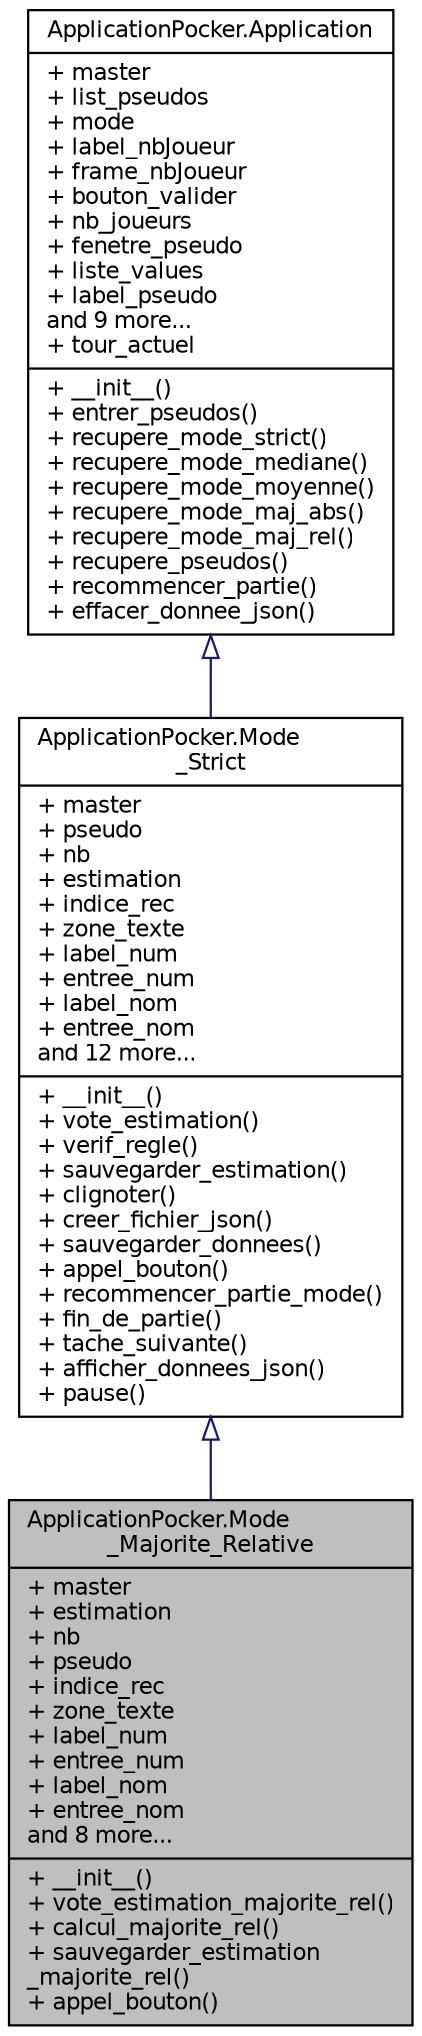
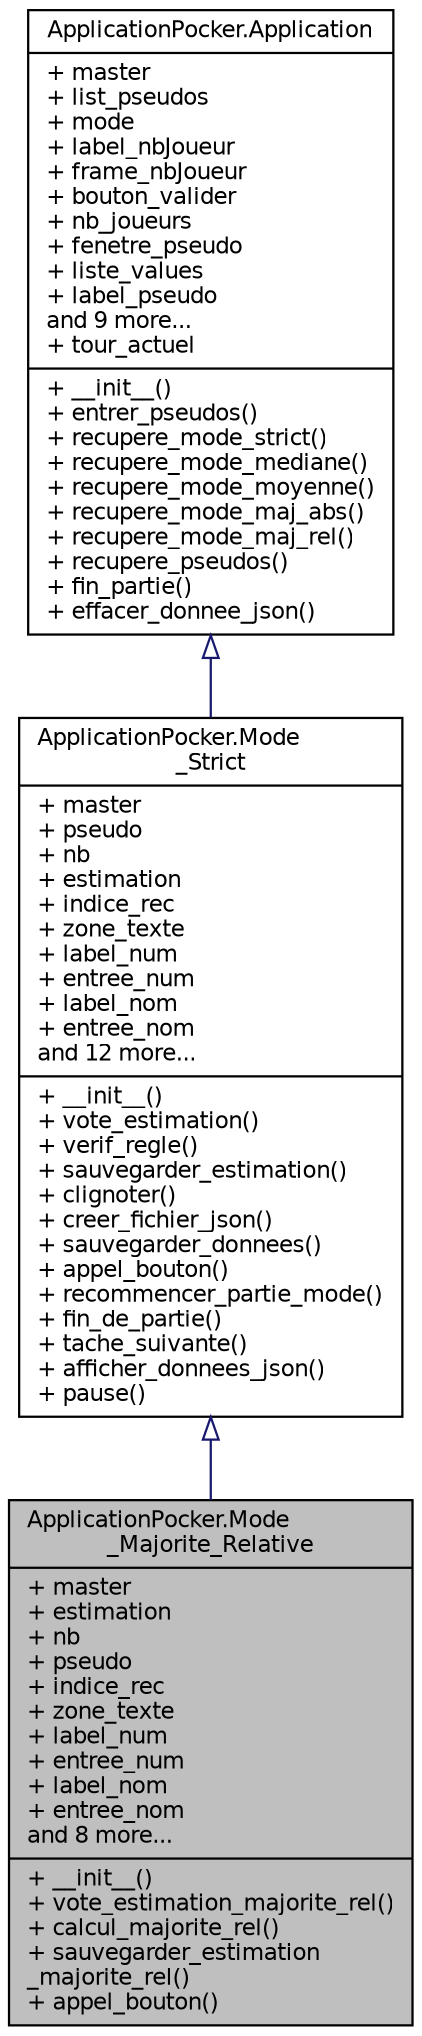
(183, 587) -> (119, 587)
